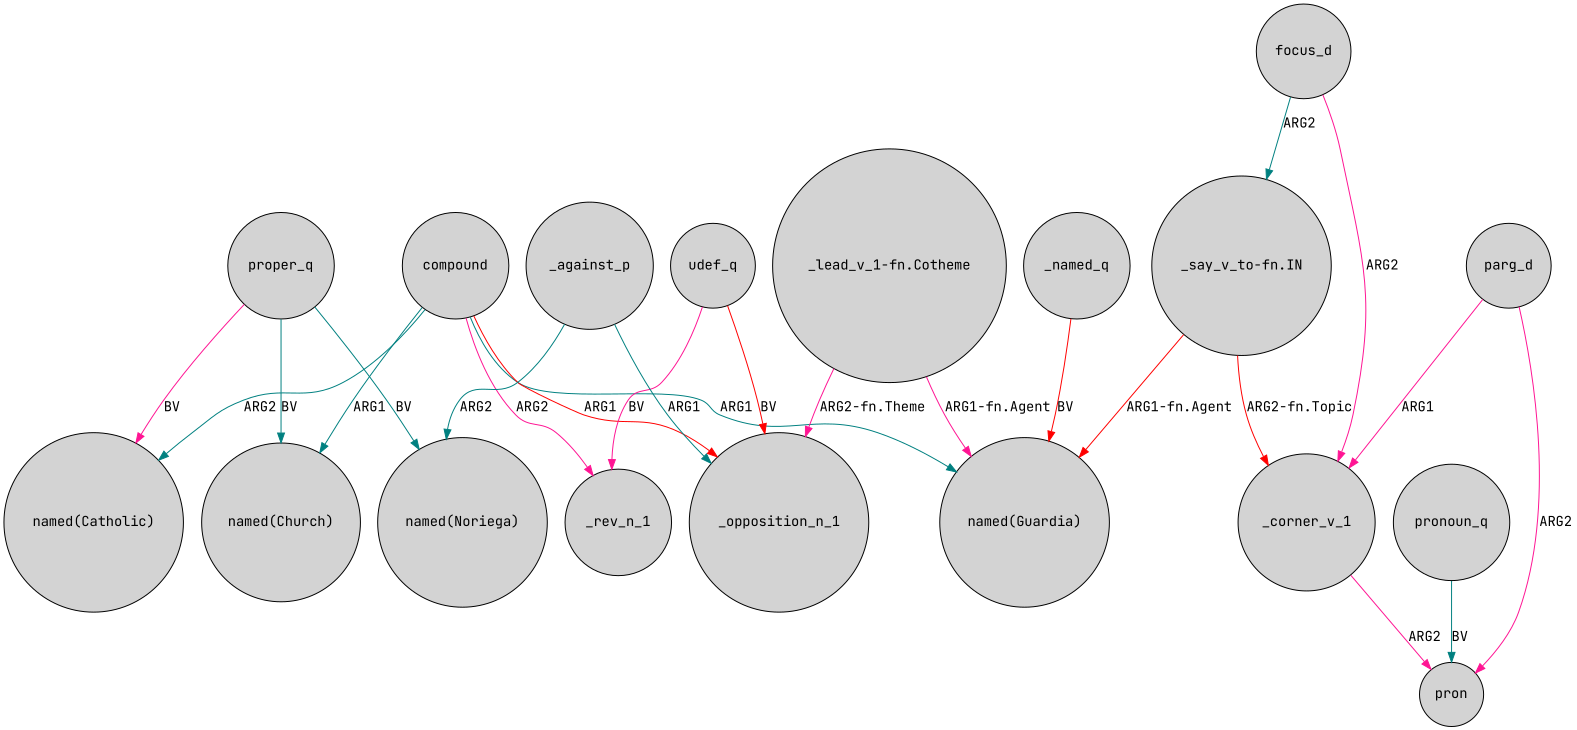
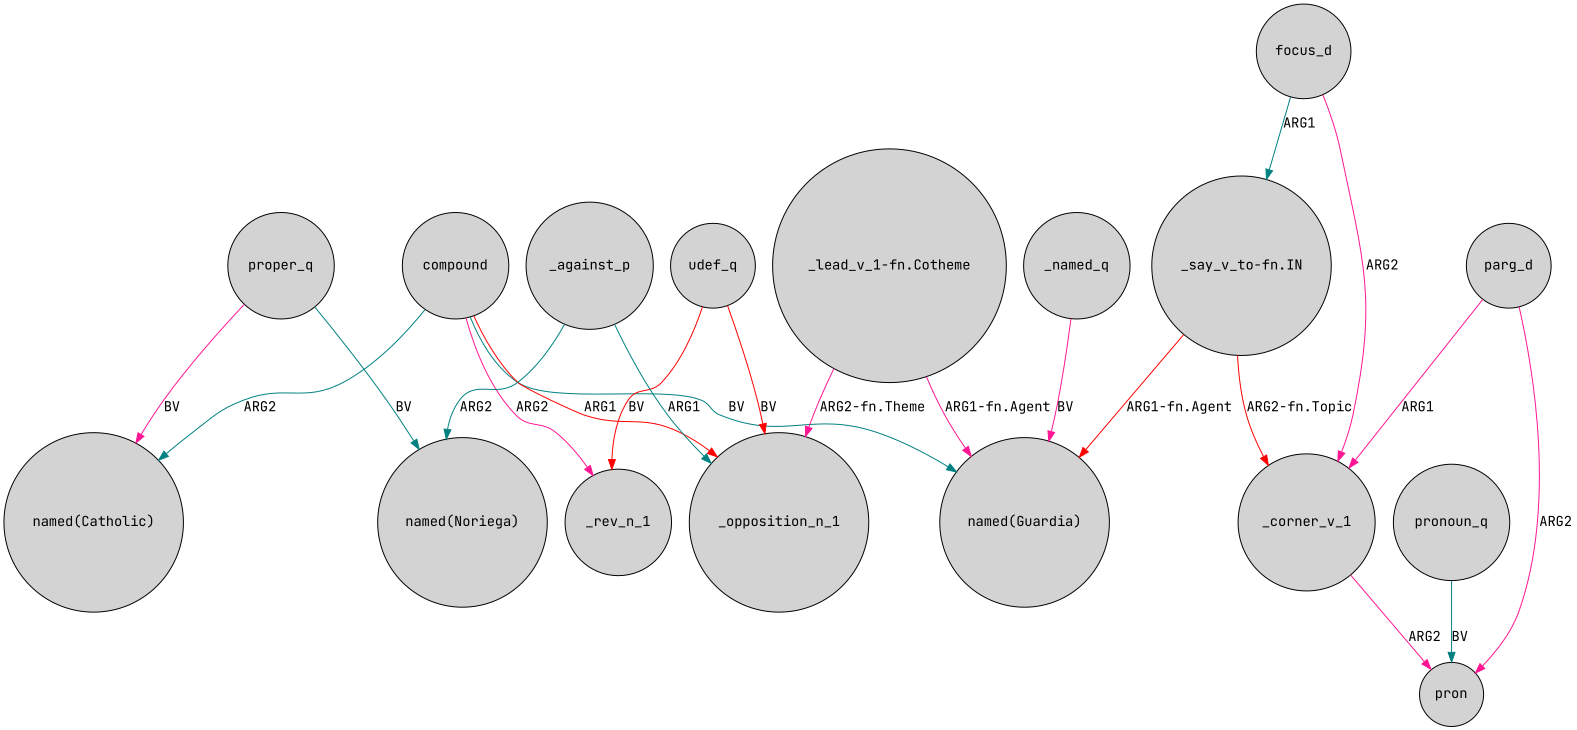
(1300, 124) -> (1300, 124)
(1063, 375) -> (1063, 375)
(656, 387) -> (656, 387)
(737, 408) -> (737, 408)
(281, 522) -> none
